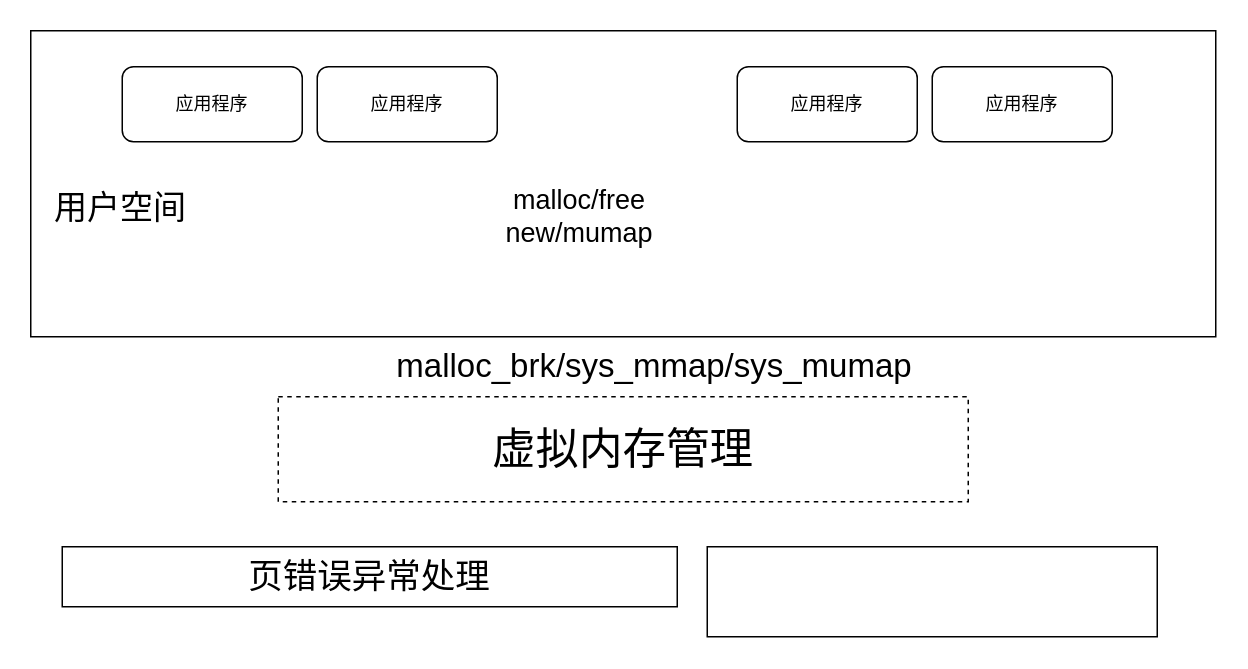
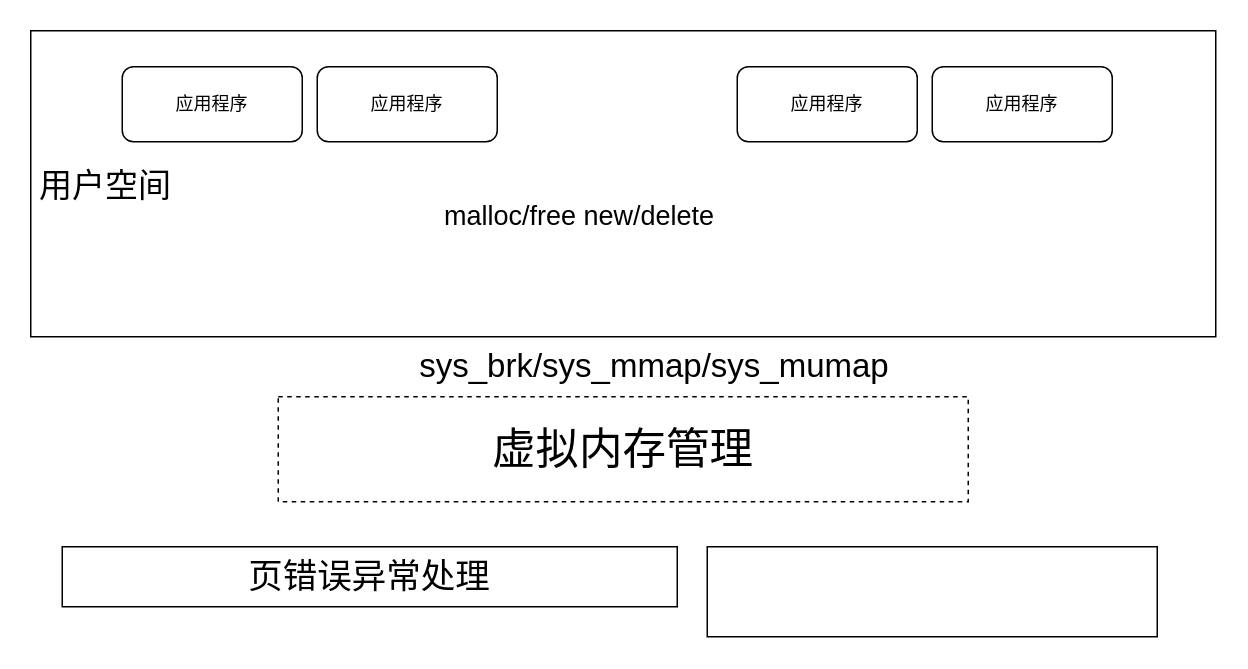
(121, 209) -> (106, 187)
(580, 217) -> (580, 217)
(655, 367) -> (655, 367)
